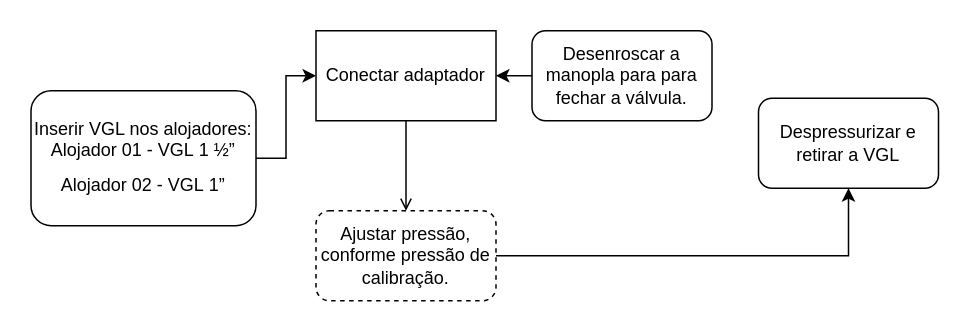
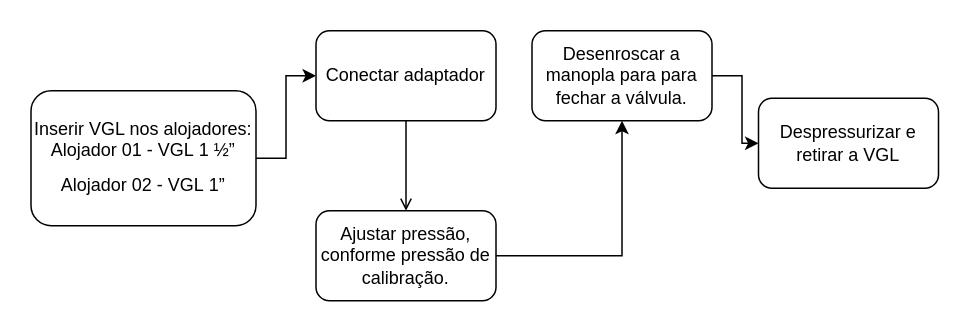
(406, 76) -> (406, 76)
(509, 76) -> (742, 97)
(406, 256) -> (406, 256)
(762, 256) -> (622, 195)
